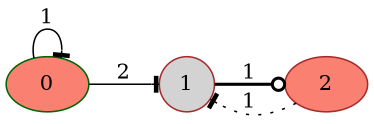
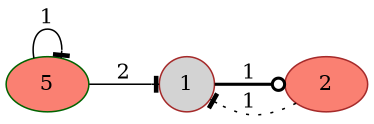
(47, 84) -> (47, 84)
